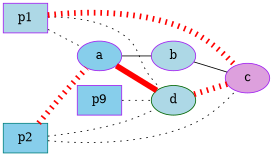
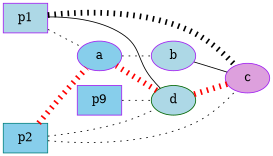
(148, 18) -> (148, 18)
(118, 32) -> (118, 32)
(134, 56) -> (134, 56)
(137, 78) -> (137, 78)
